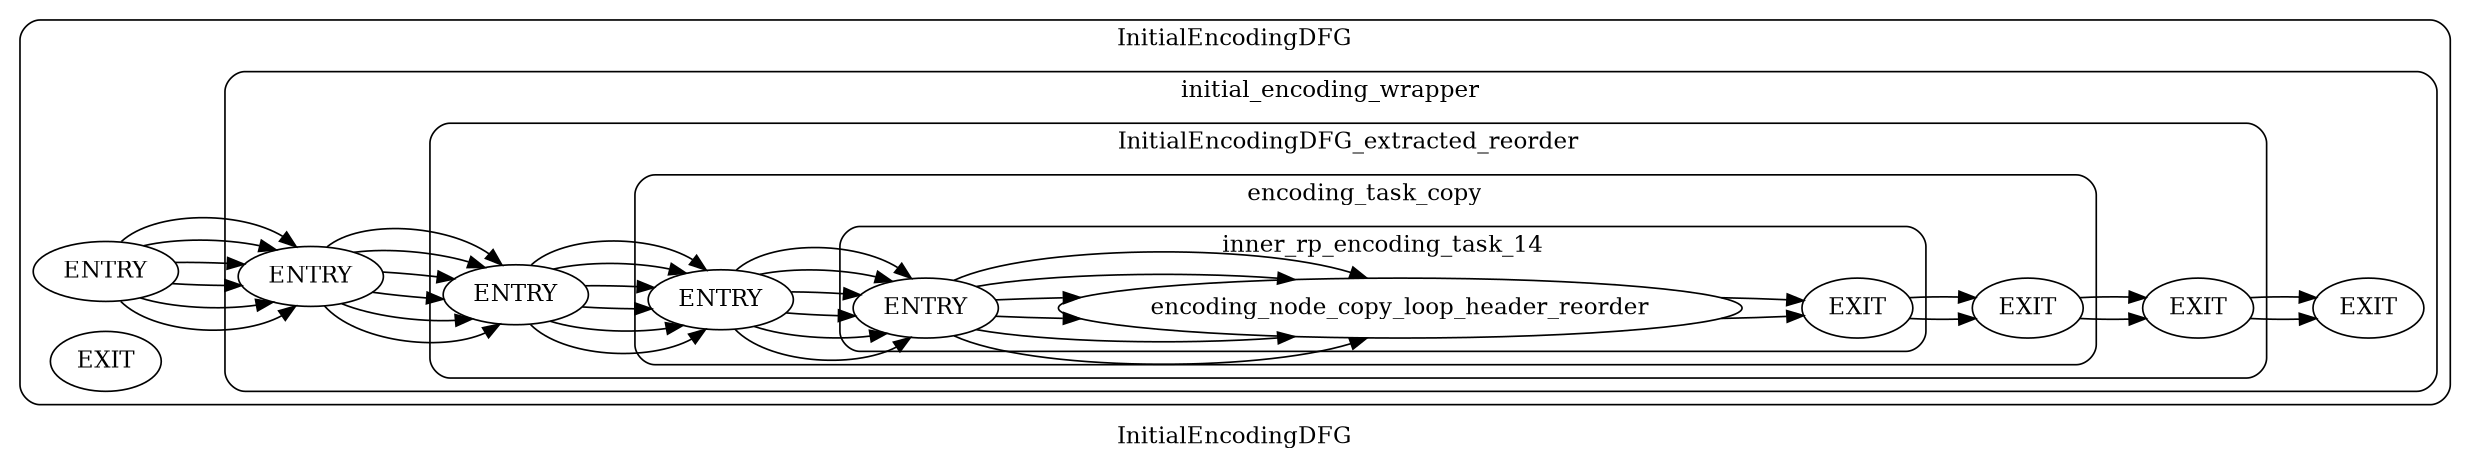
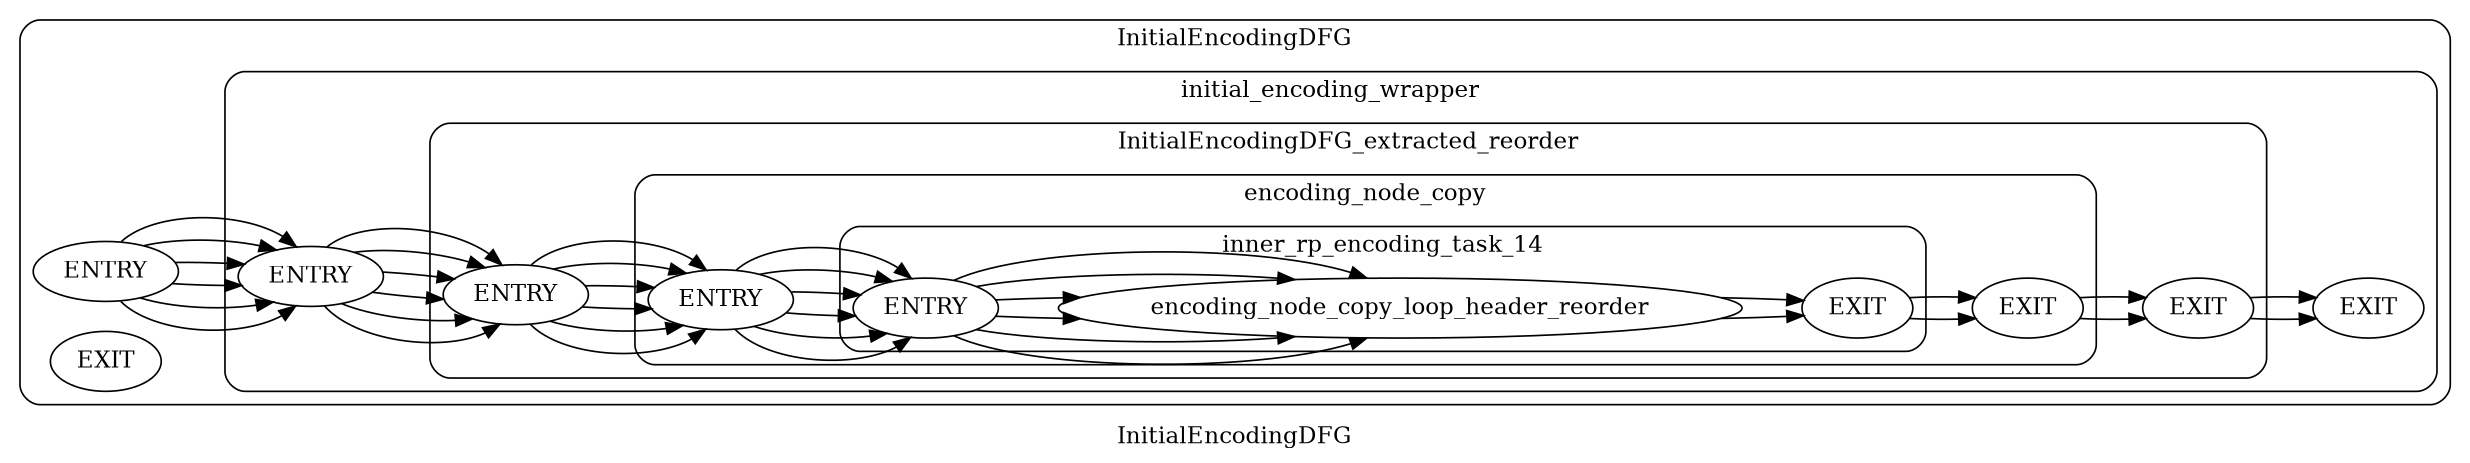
(1366, 194) -> (1366, 194)
